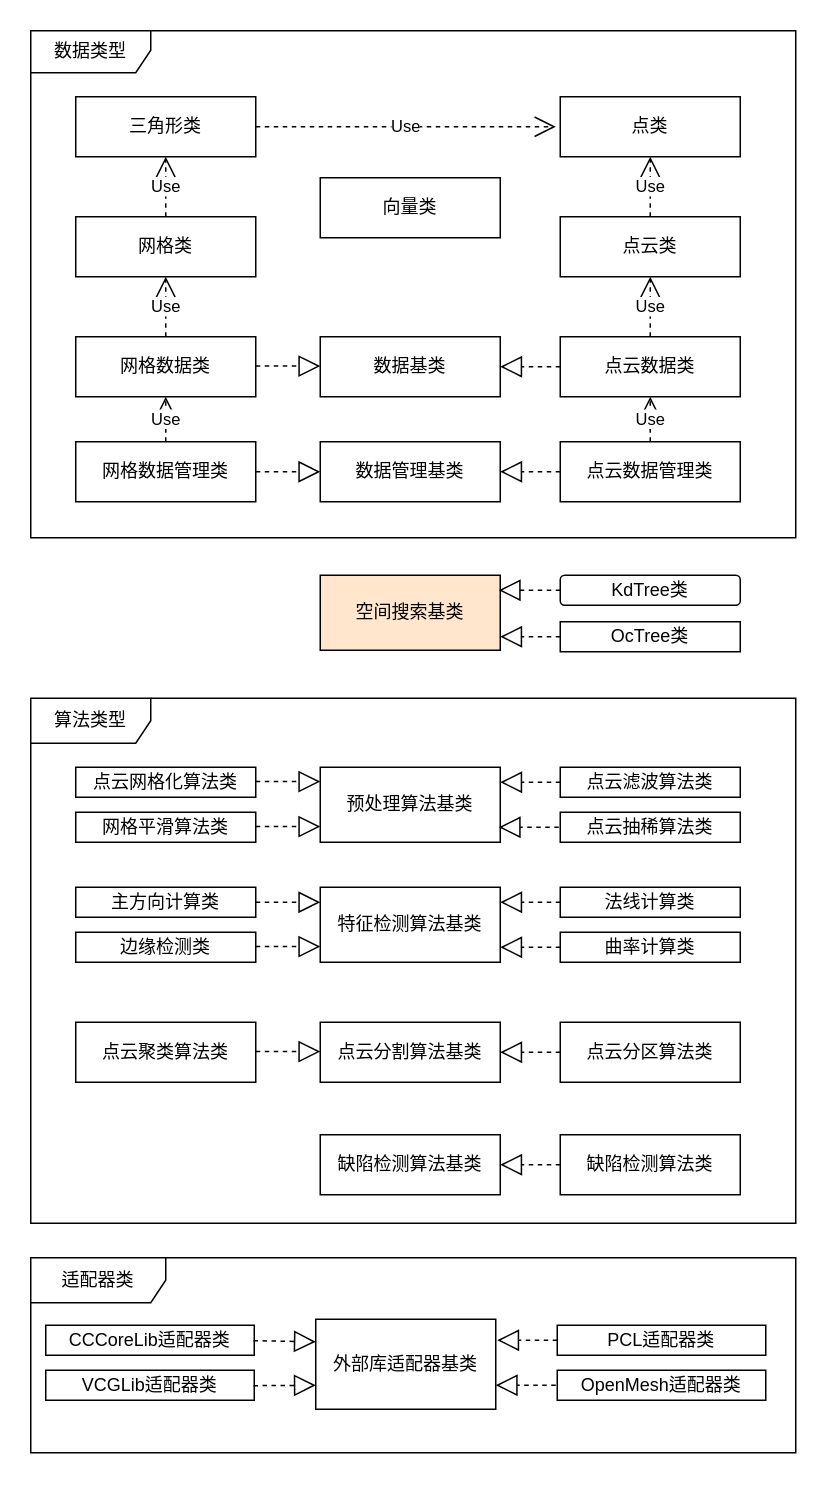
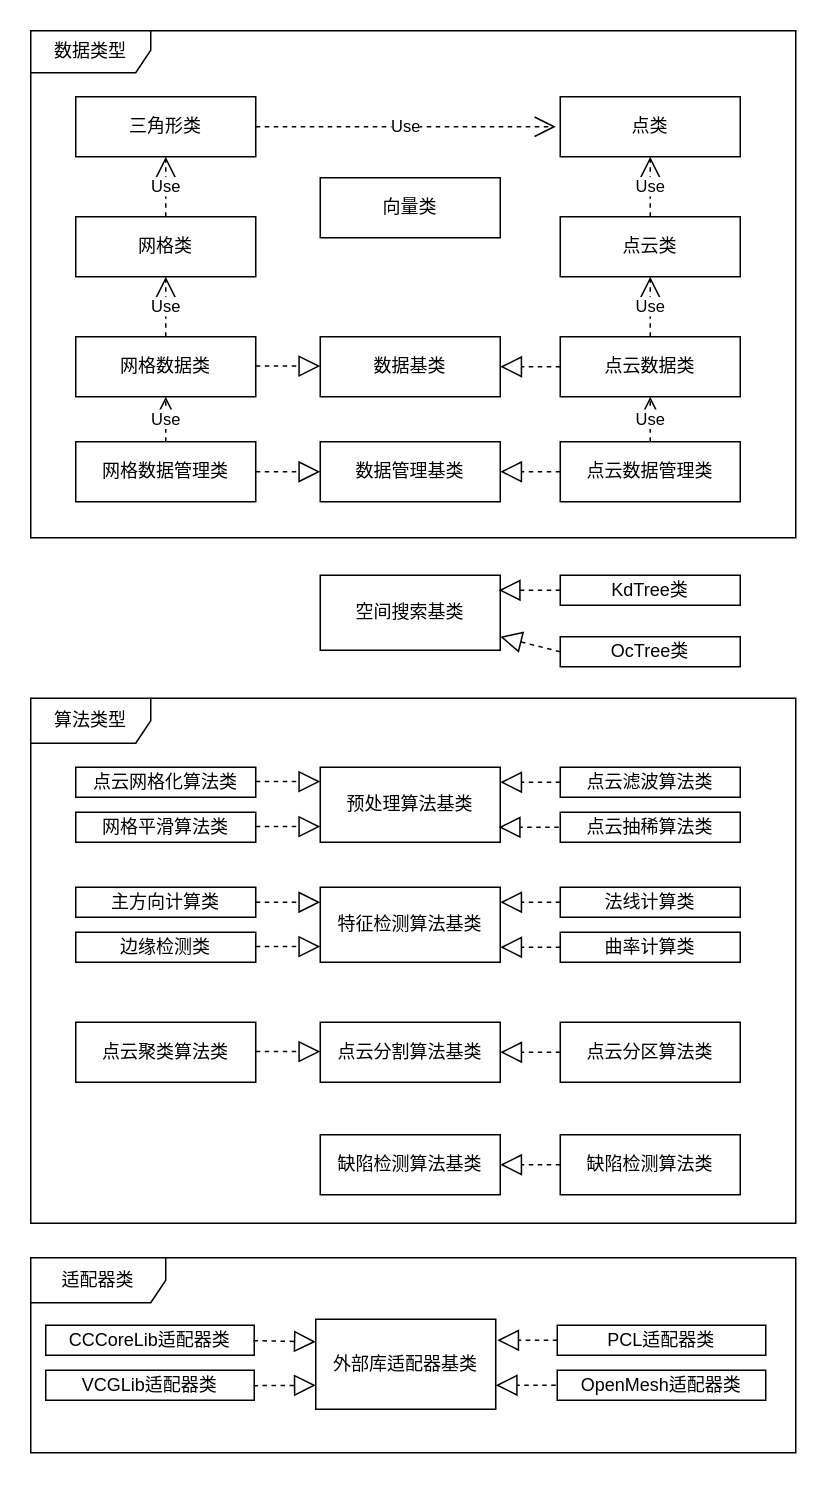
(650, 590) -> (650, 590)
(410, 613) -> (410, 613)
(650, 637) -> (650, 652)
